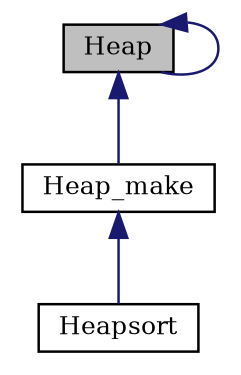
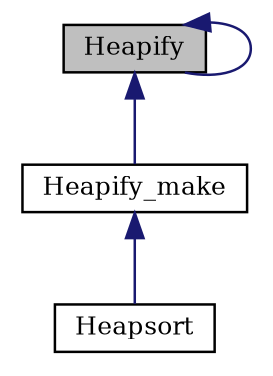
(119, 48) -> (135, 49)
(119, 188) -> (135, 188)
